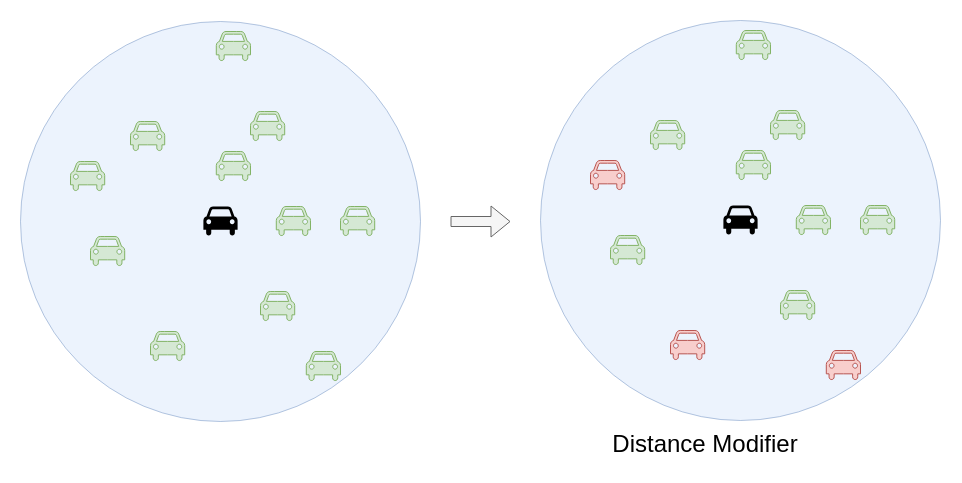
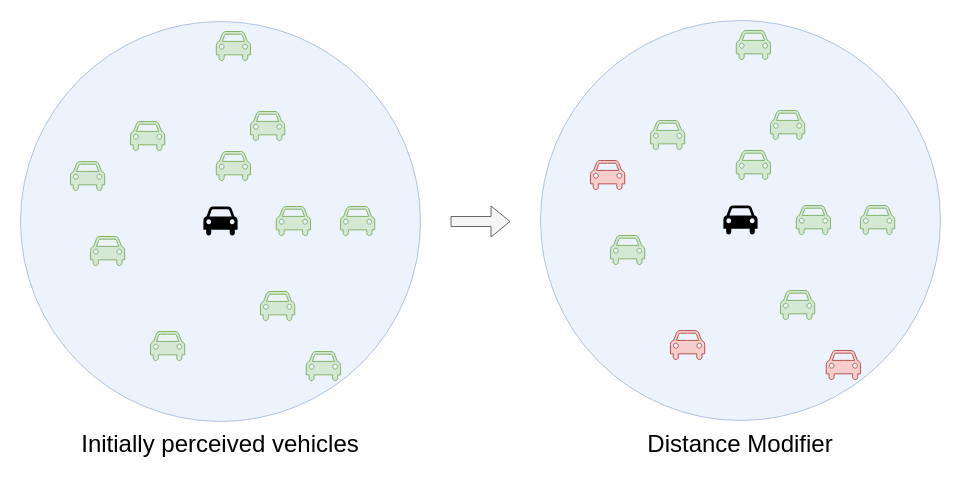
none -> (221, 447)
(706, 447) -> (741, 447)
